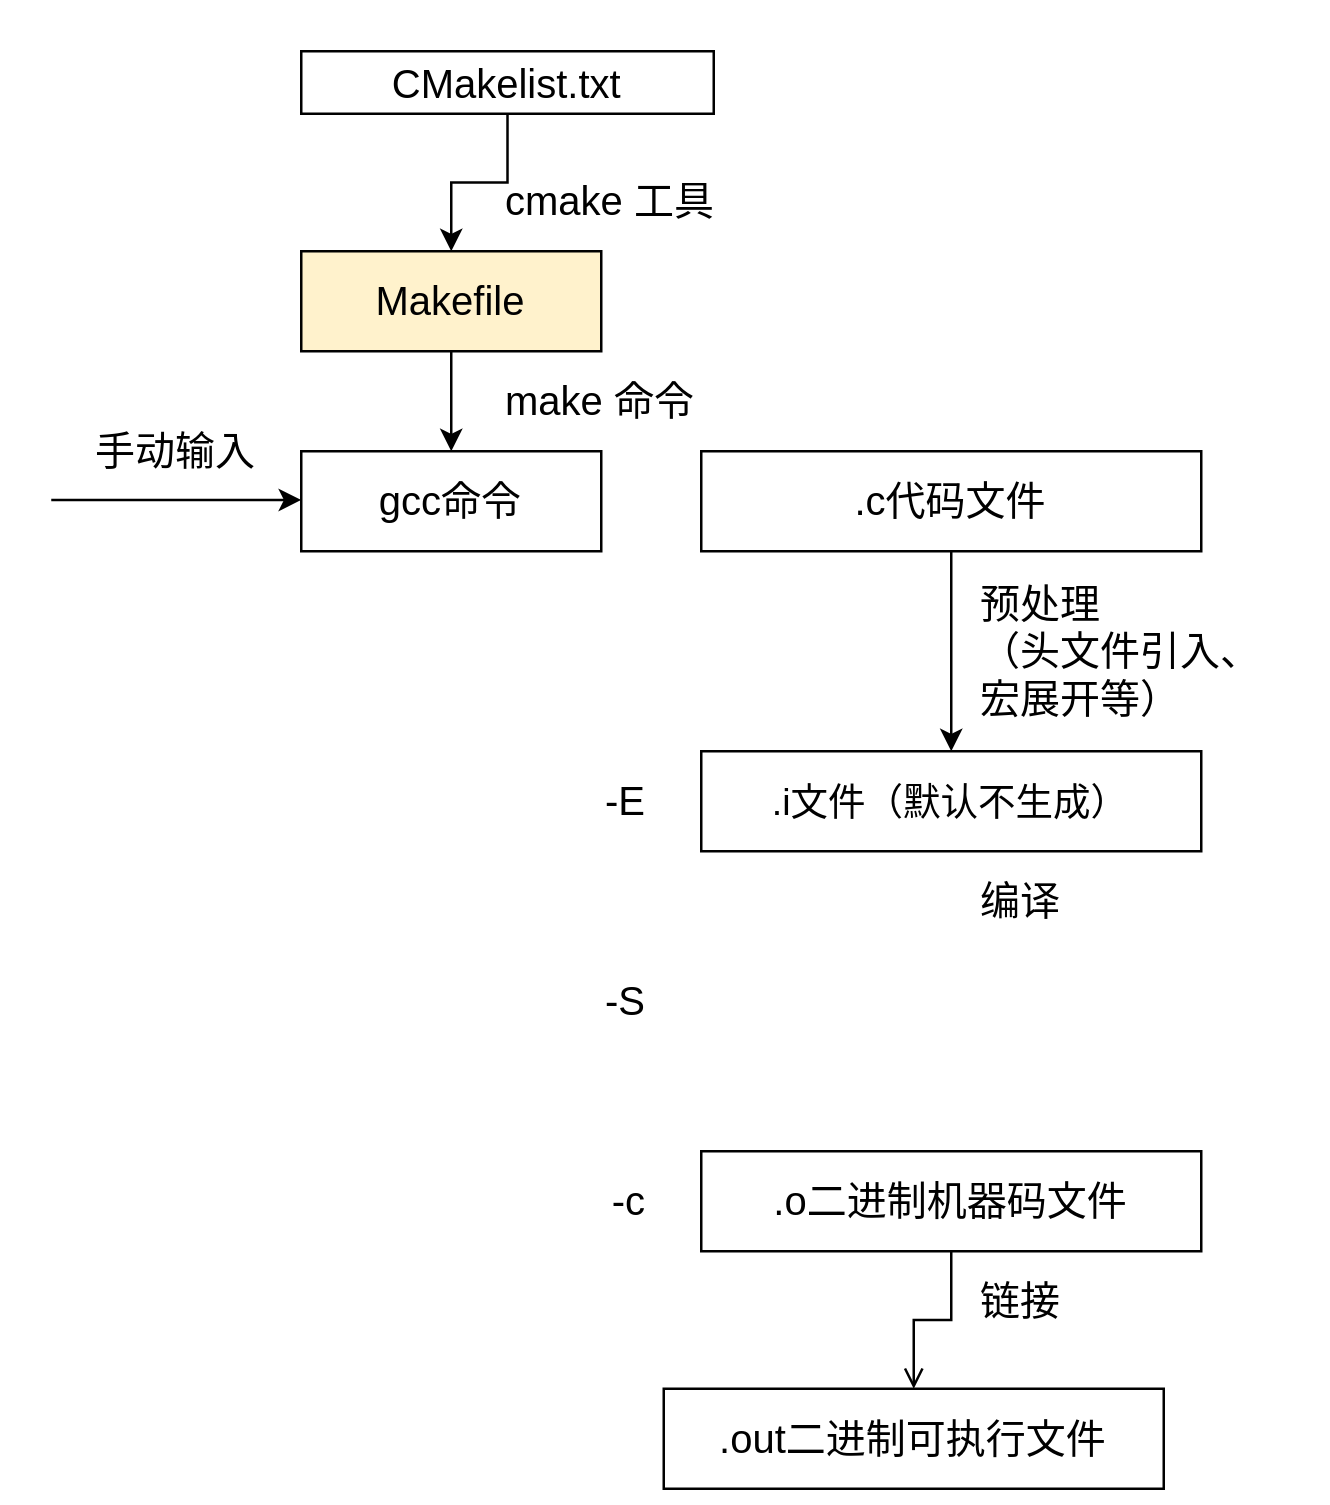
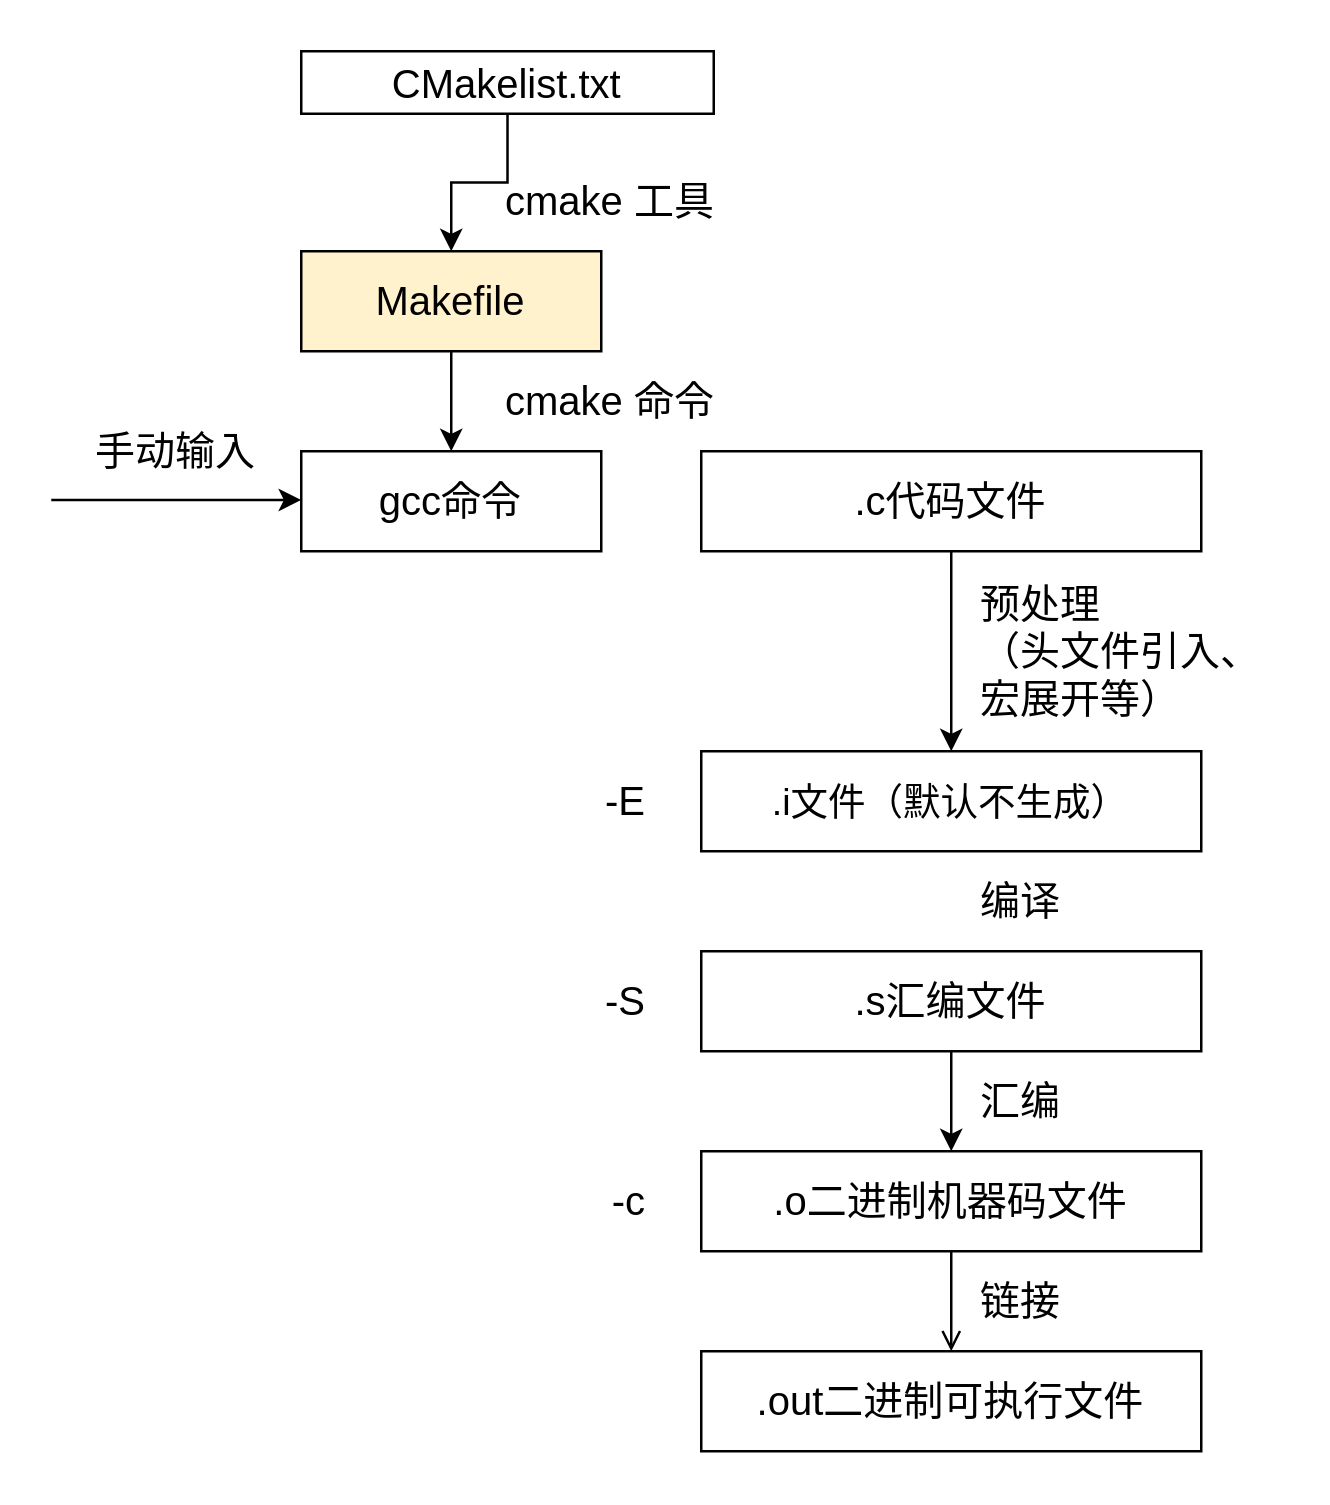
(597, 401) -> (608, 401)
none -> (951, 1001)
none -> (951, 1093)
none -> (1089, 1101)
(914, 1439) -> (951, 1401)
